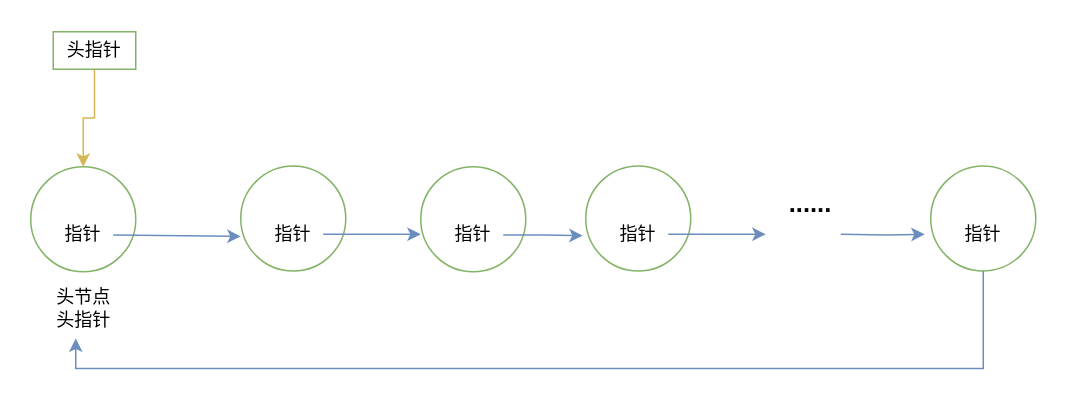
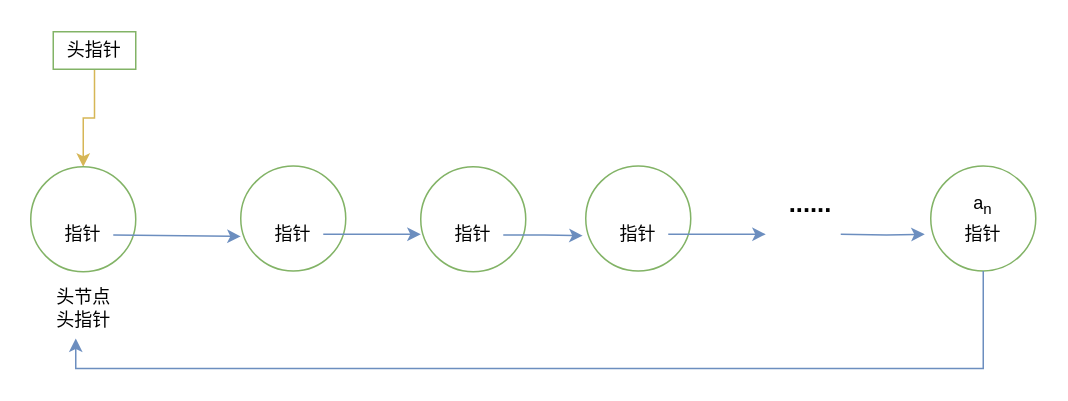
none -> (983, 204)
